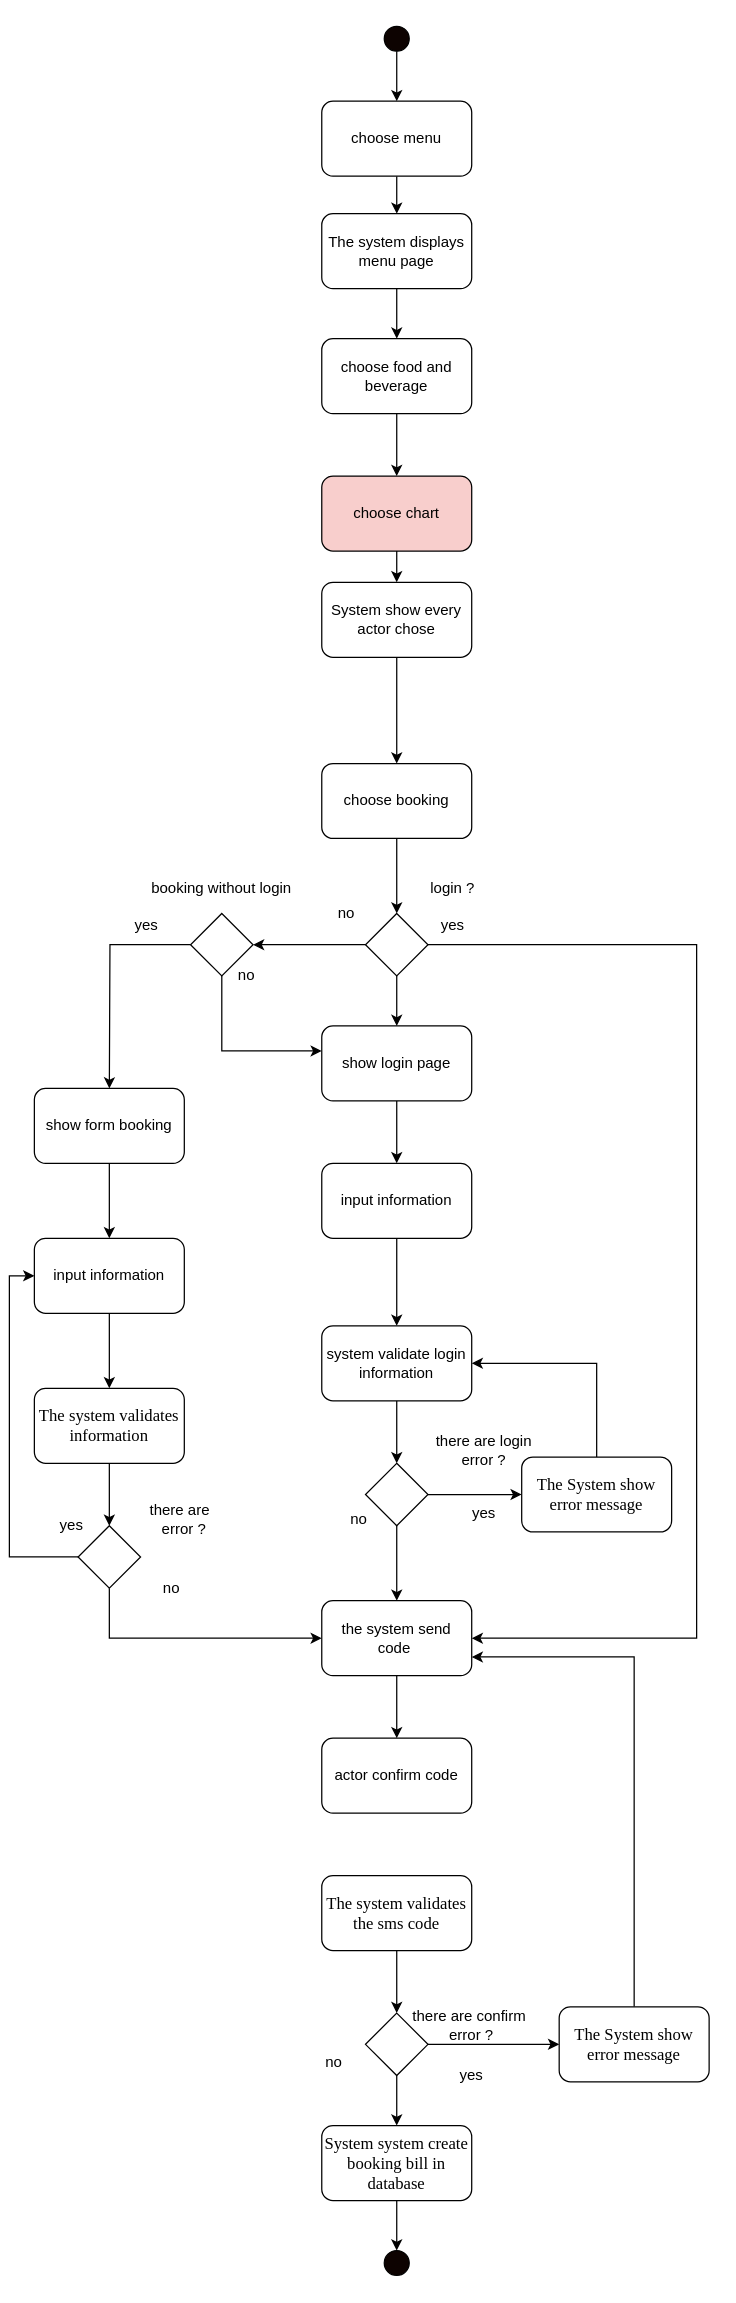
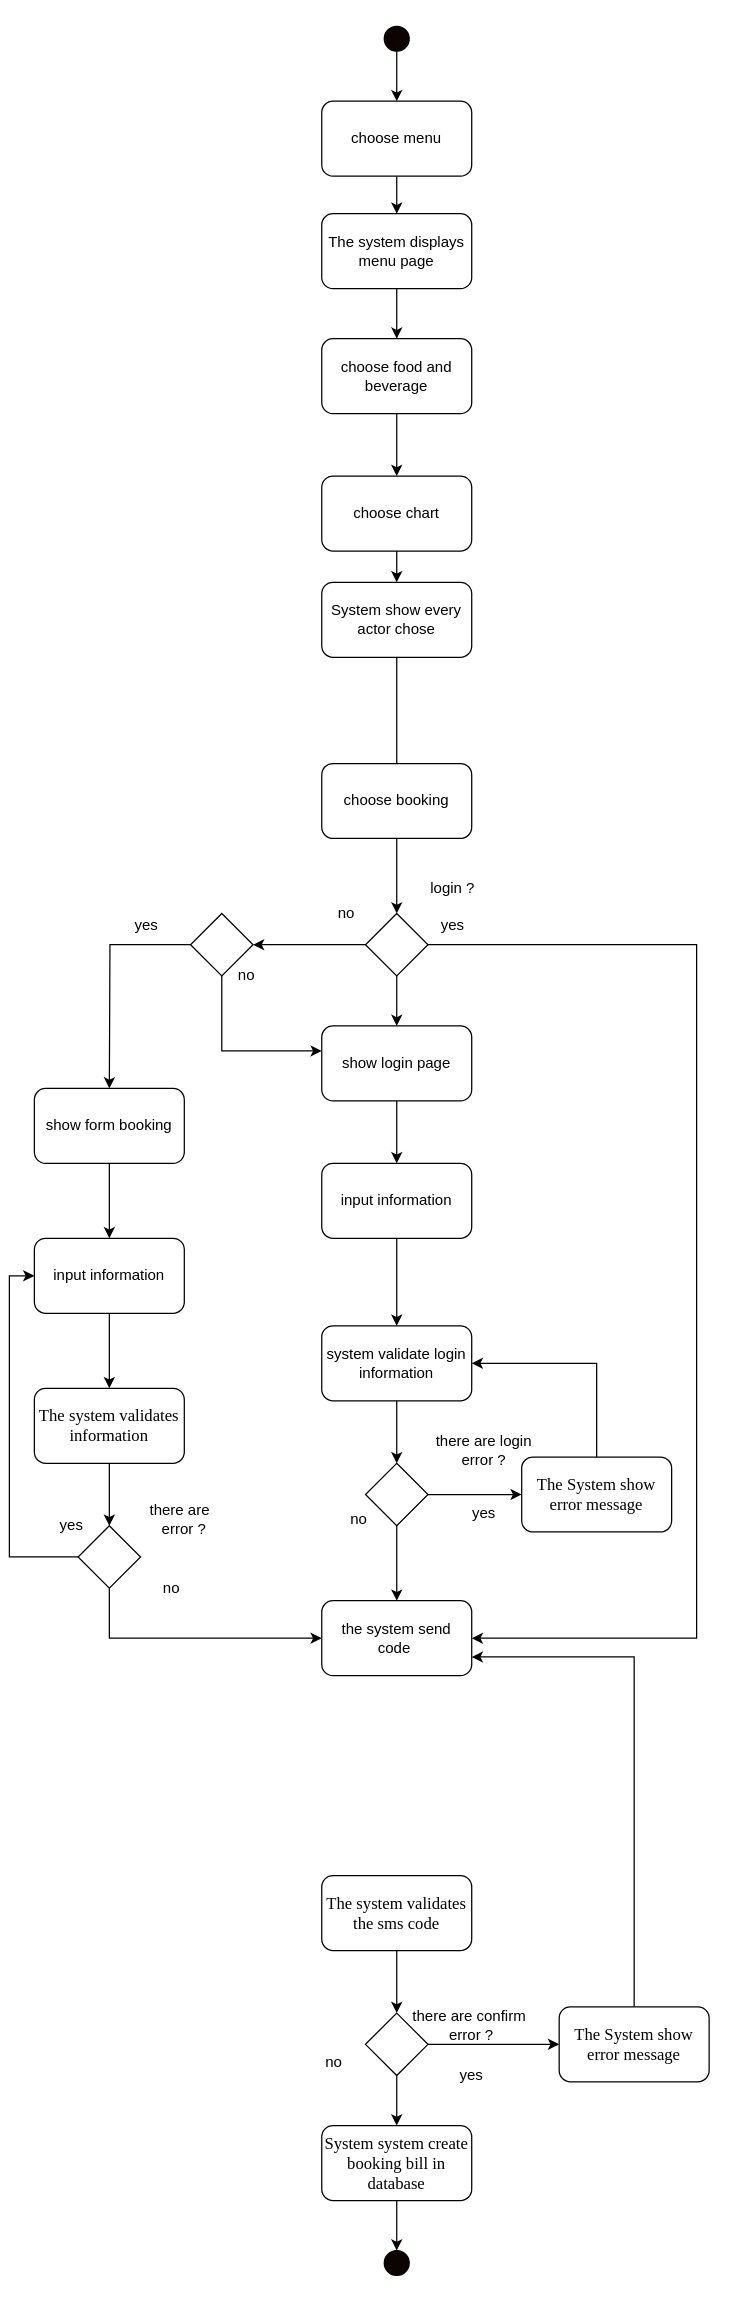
(397, 513) -> (397, 513)
(397, 753) -> (397, 756)
(222, 888) -> none
(397, 1703) -> none
(397, 1776) -> none
